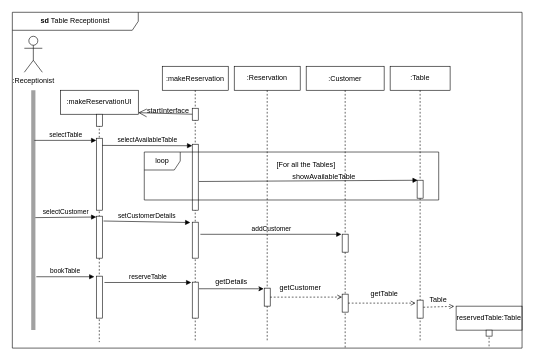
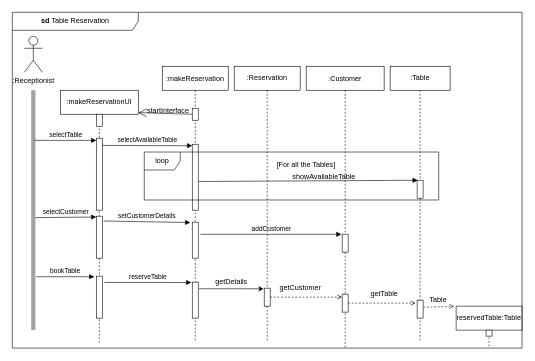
(75, 21) -> (75, 21)
